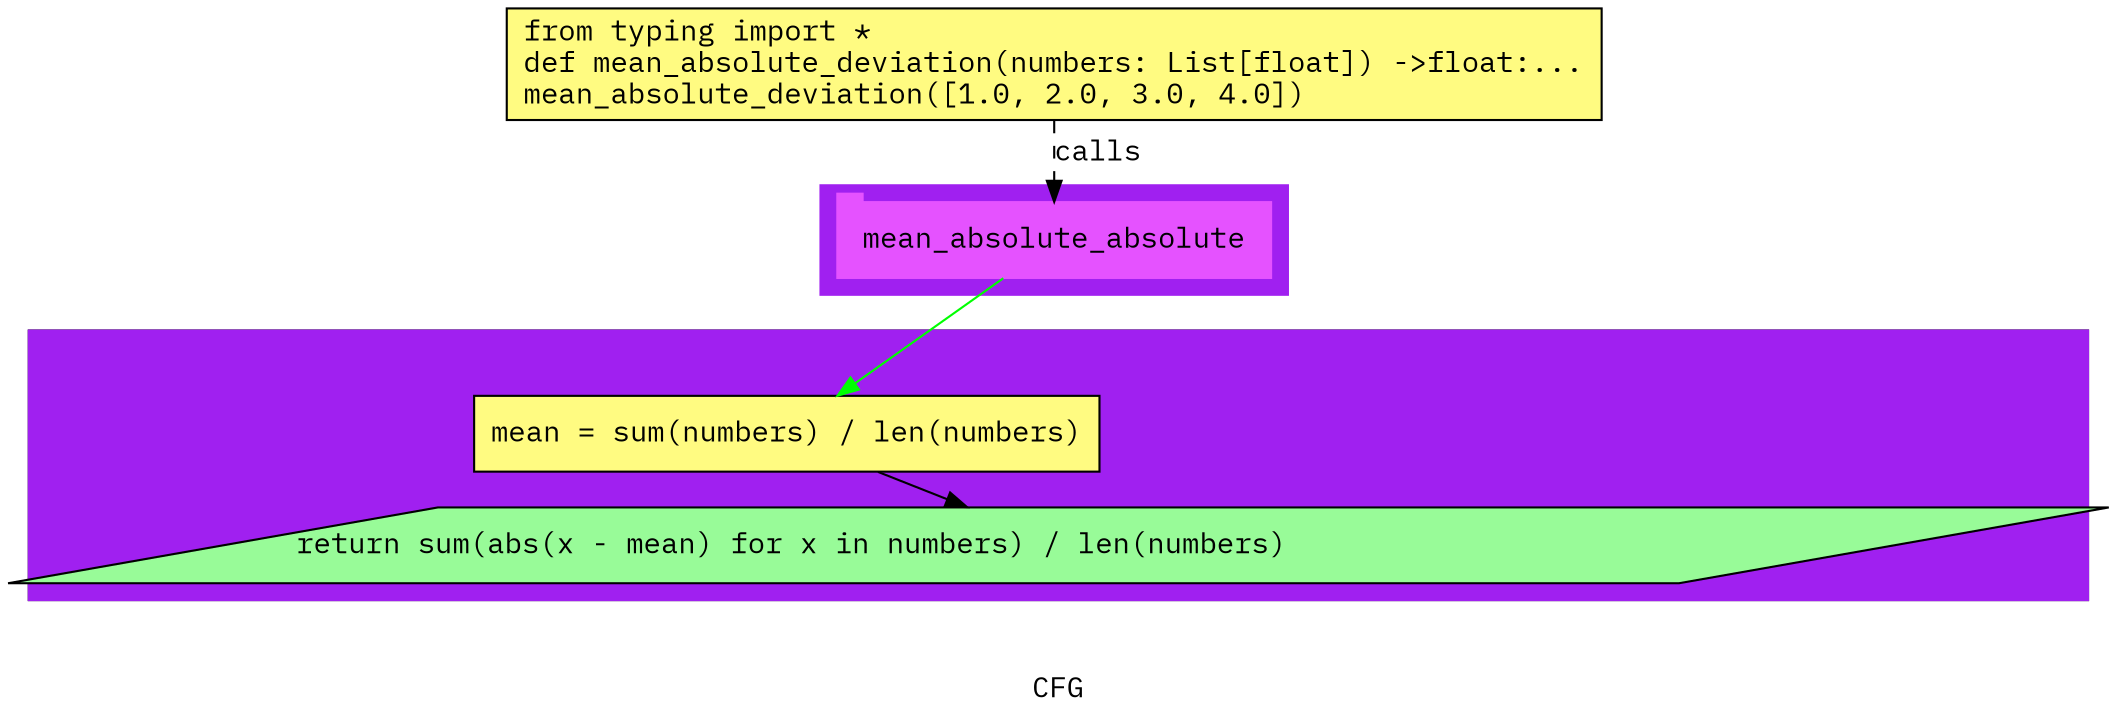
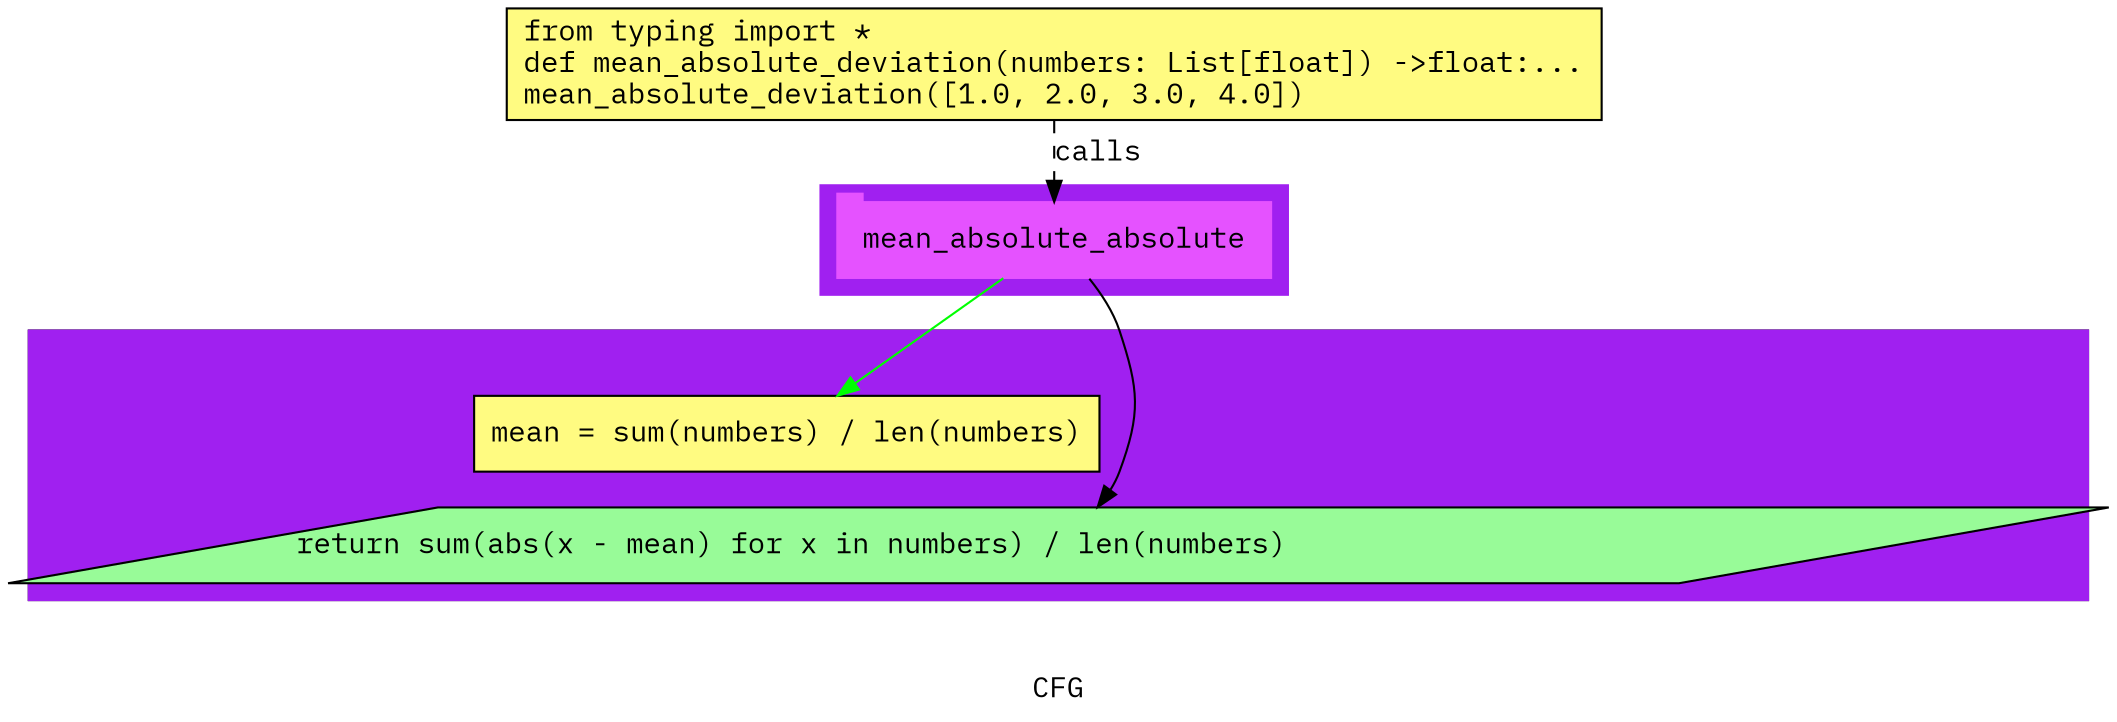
(913, 486) -> (1133, 381)
